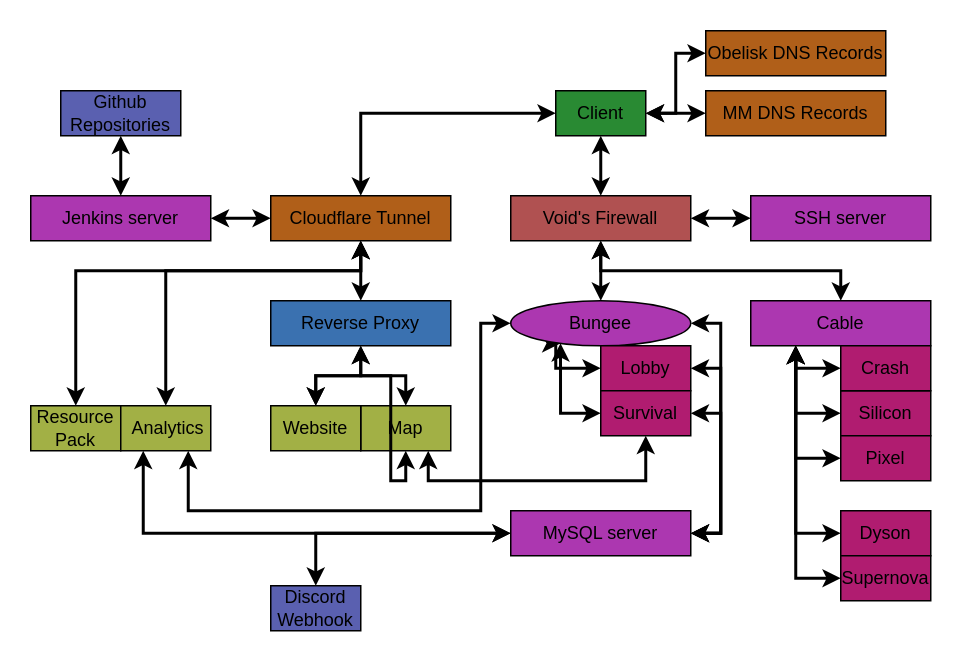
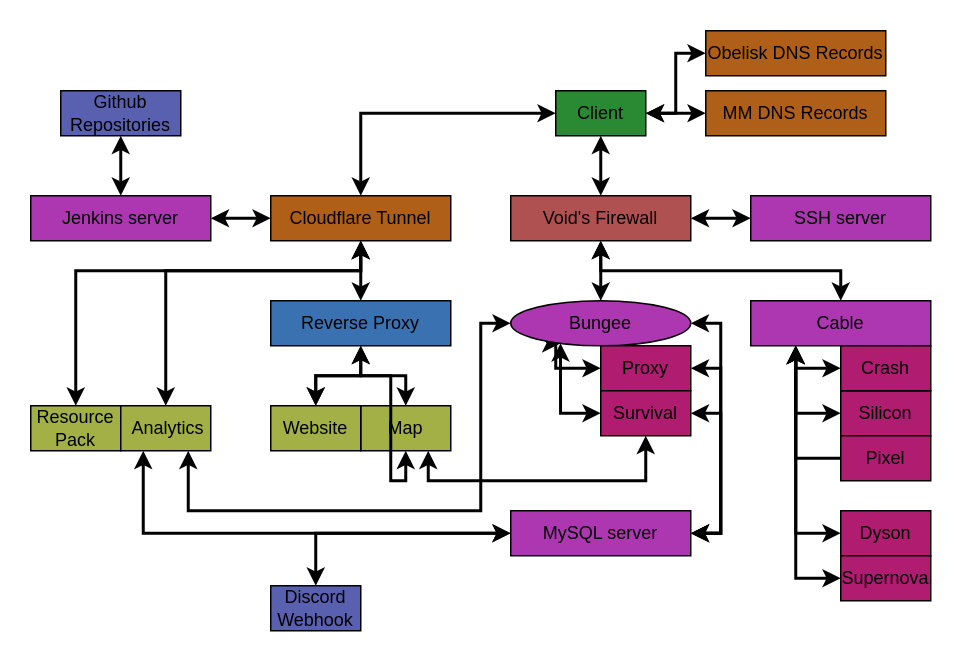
(646, 368) -> (646, 368)
(826, 458) -> (832, 458)
